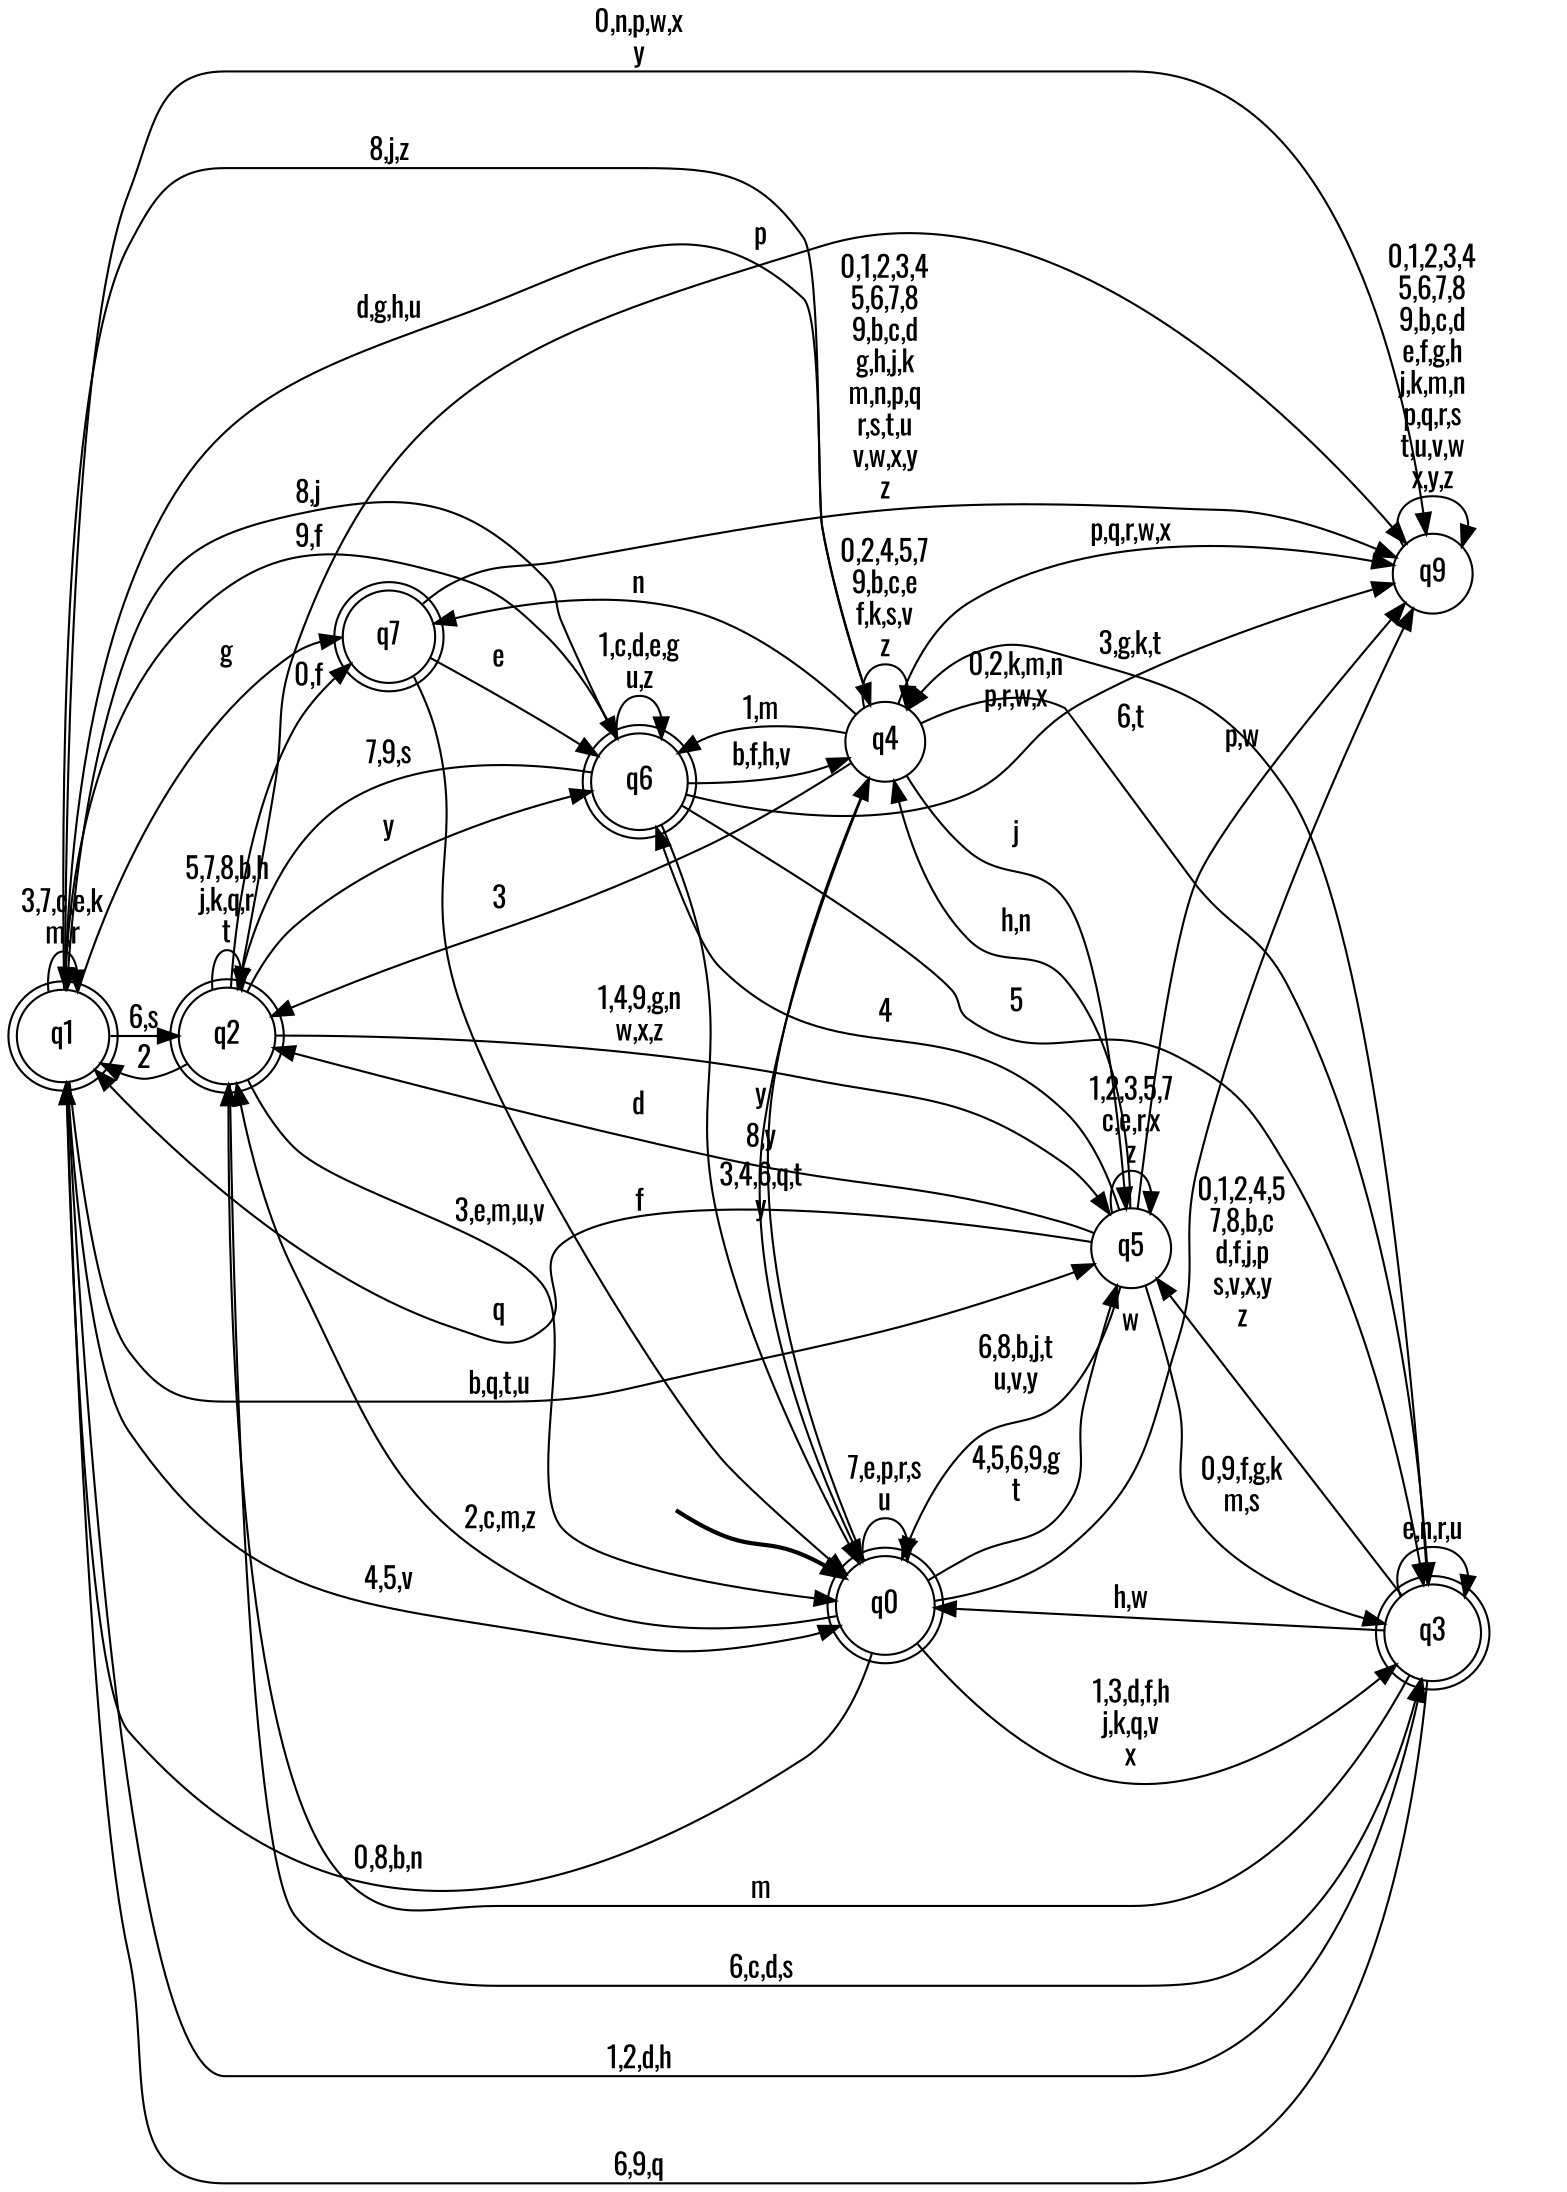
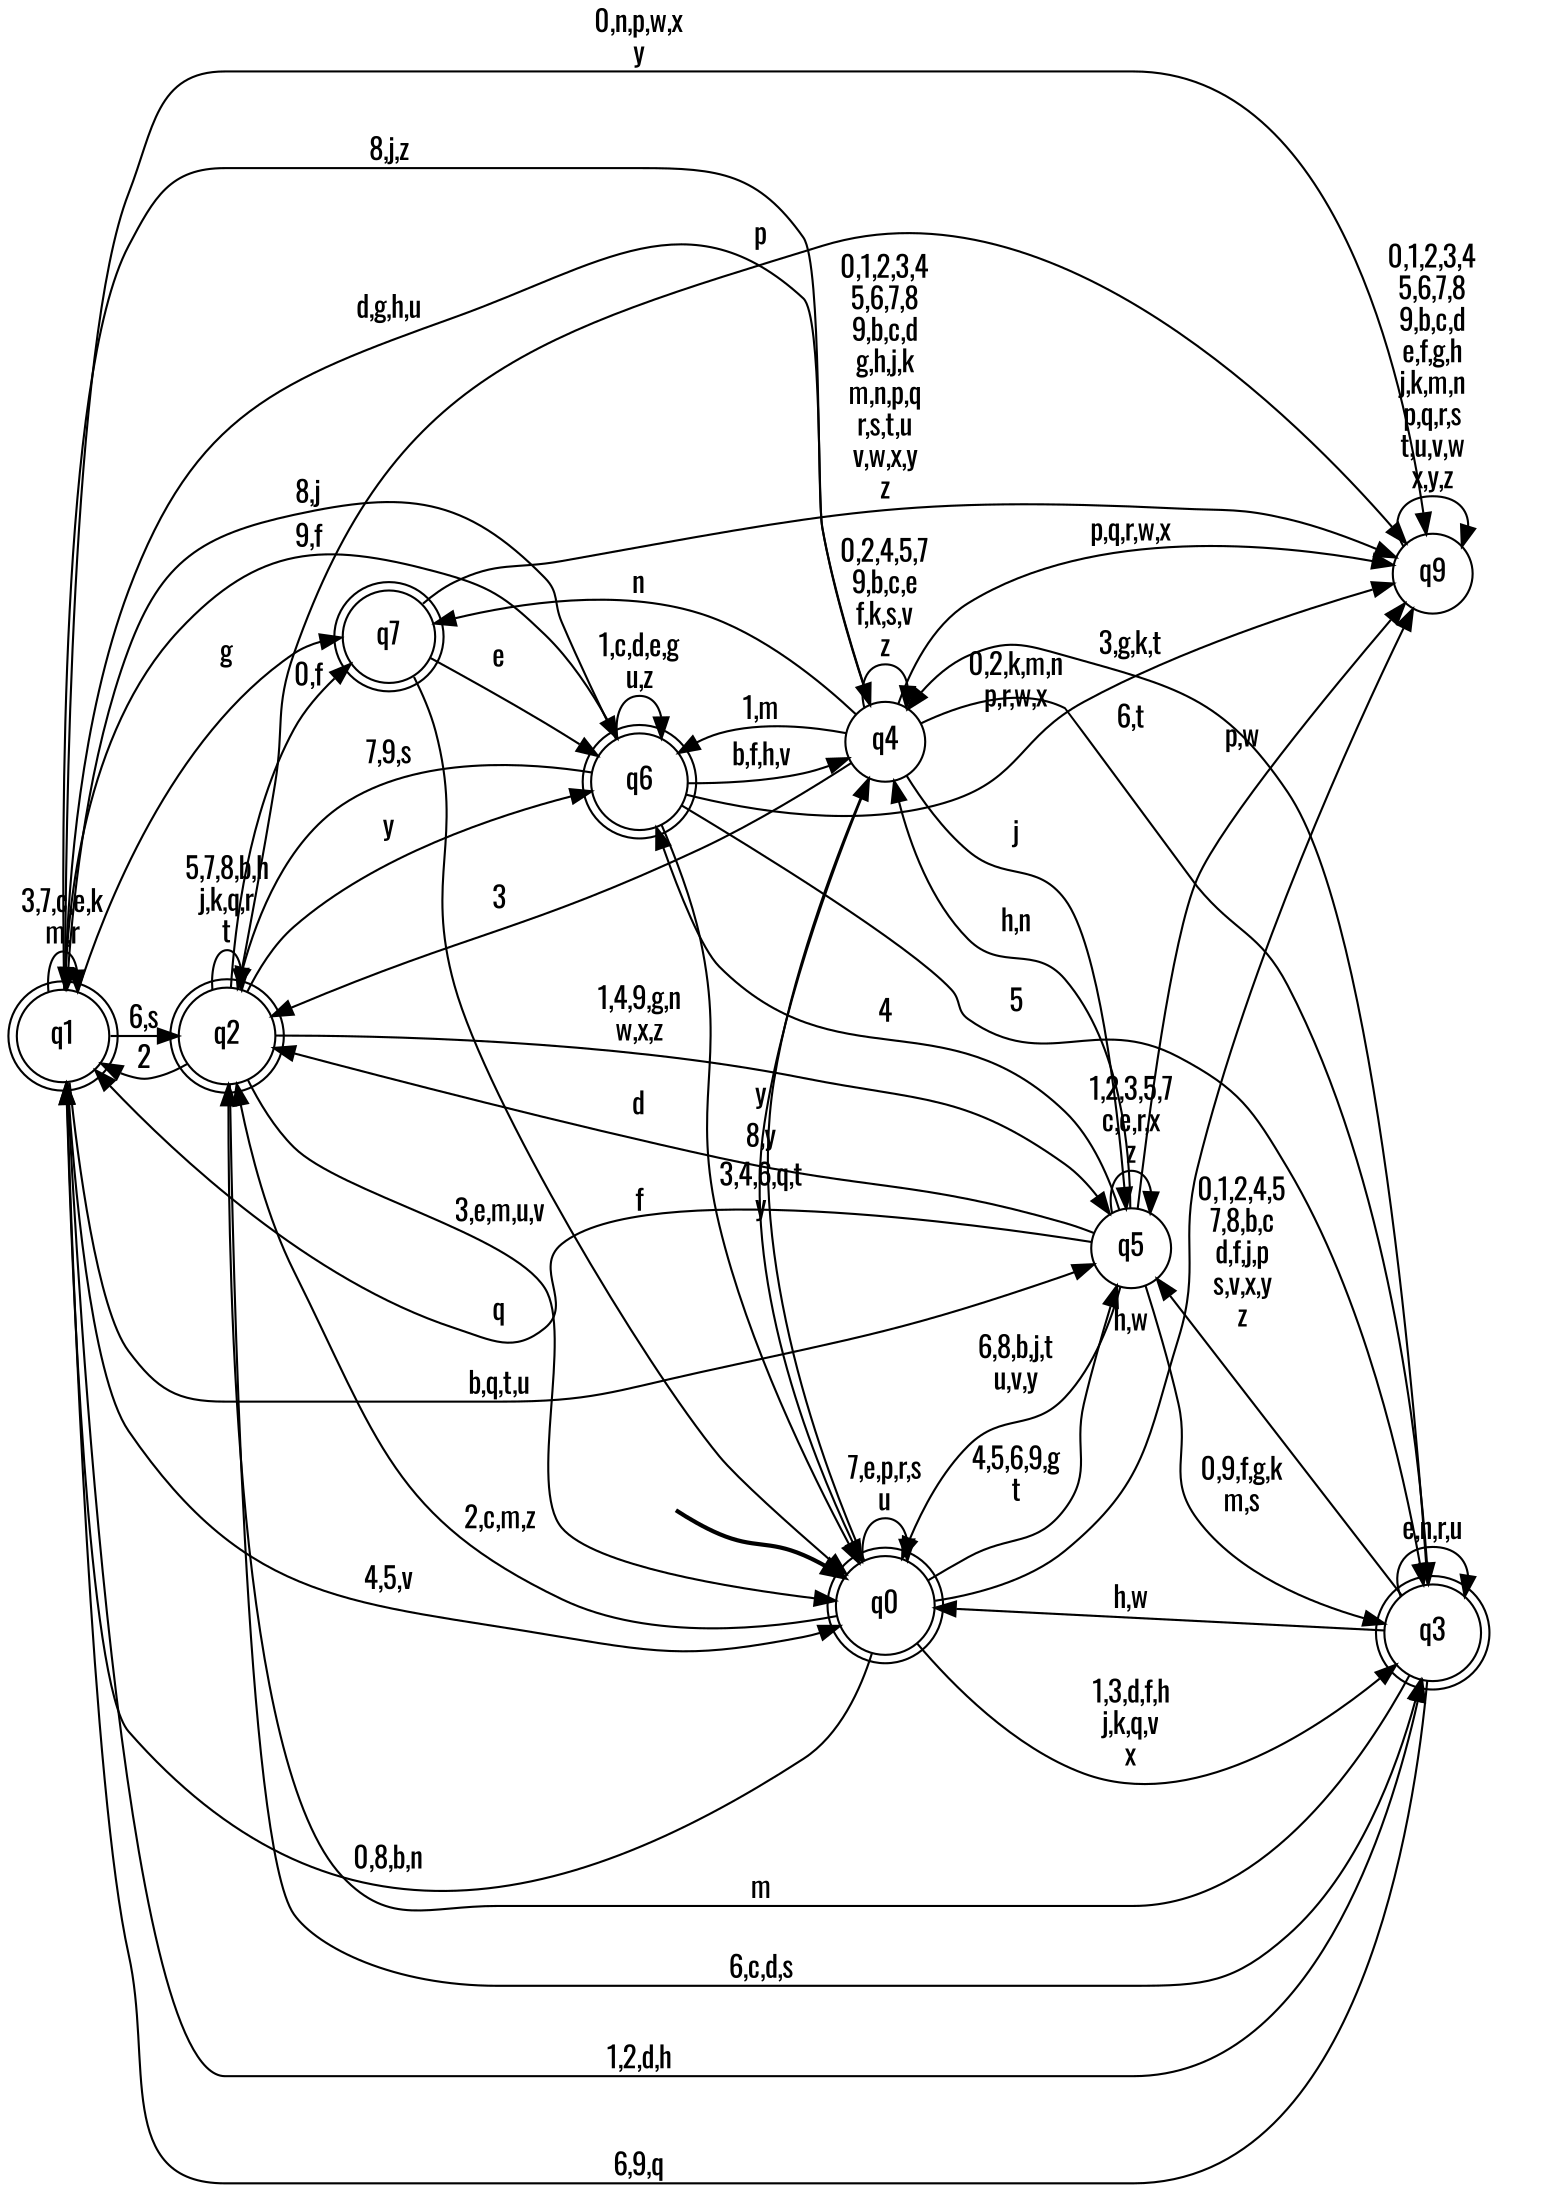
(1131, 1323) -> (1131, 1323)
